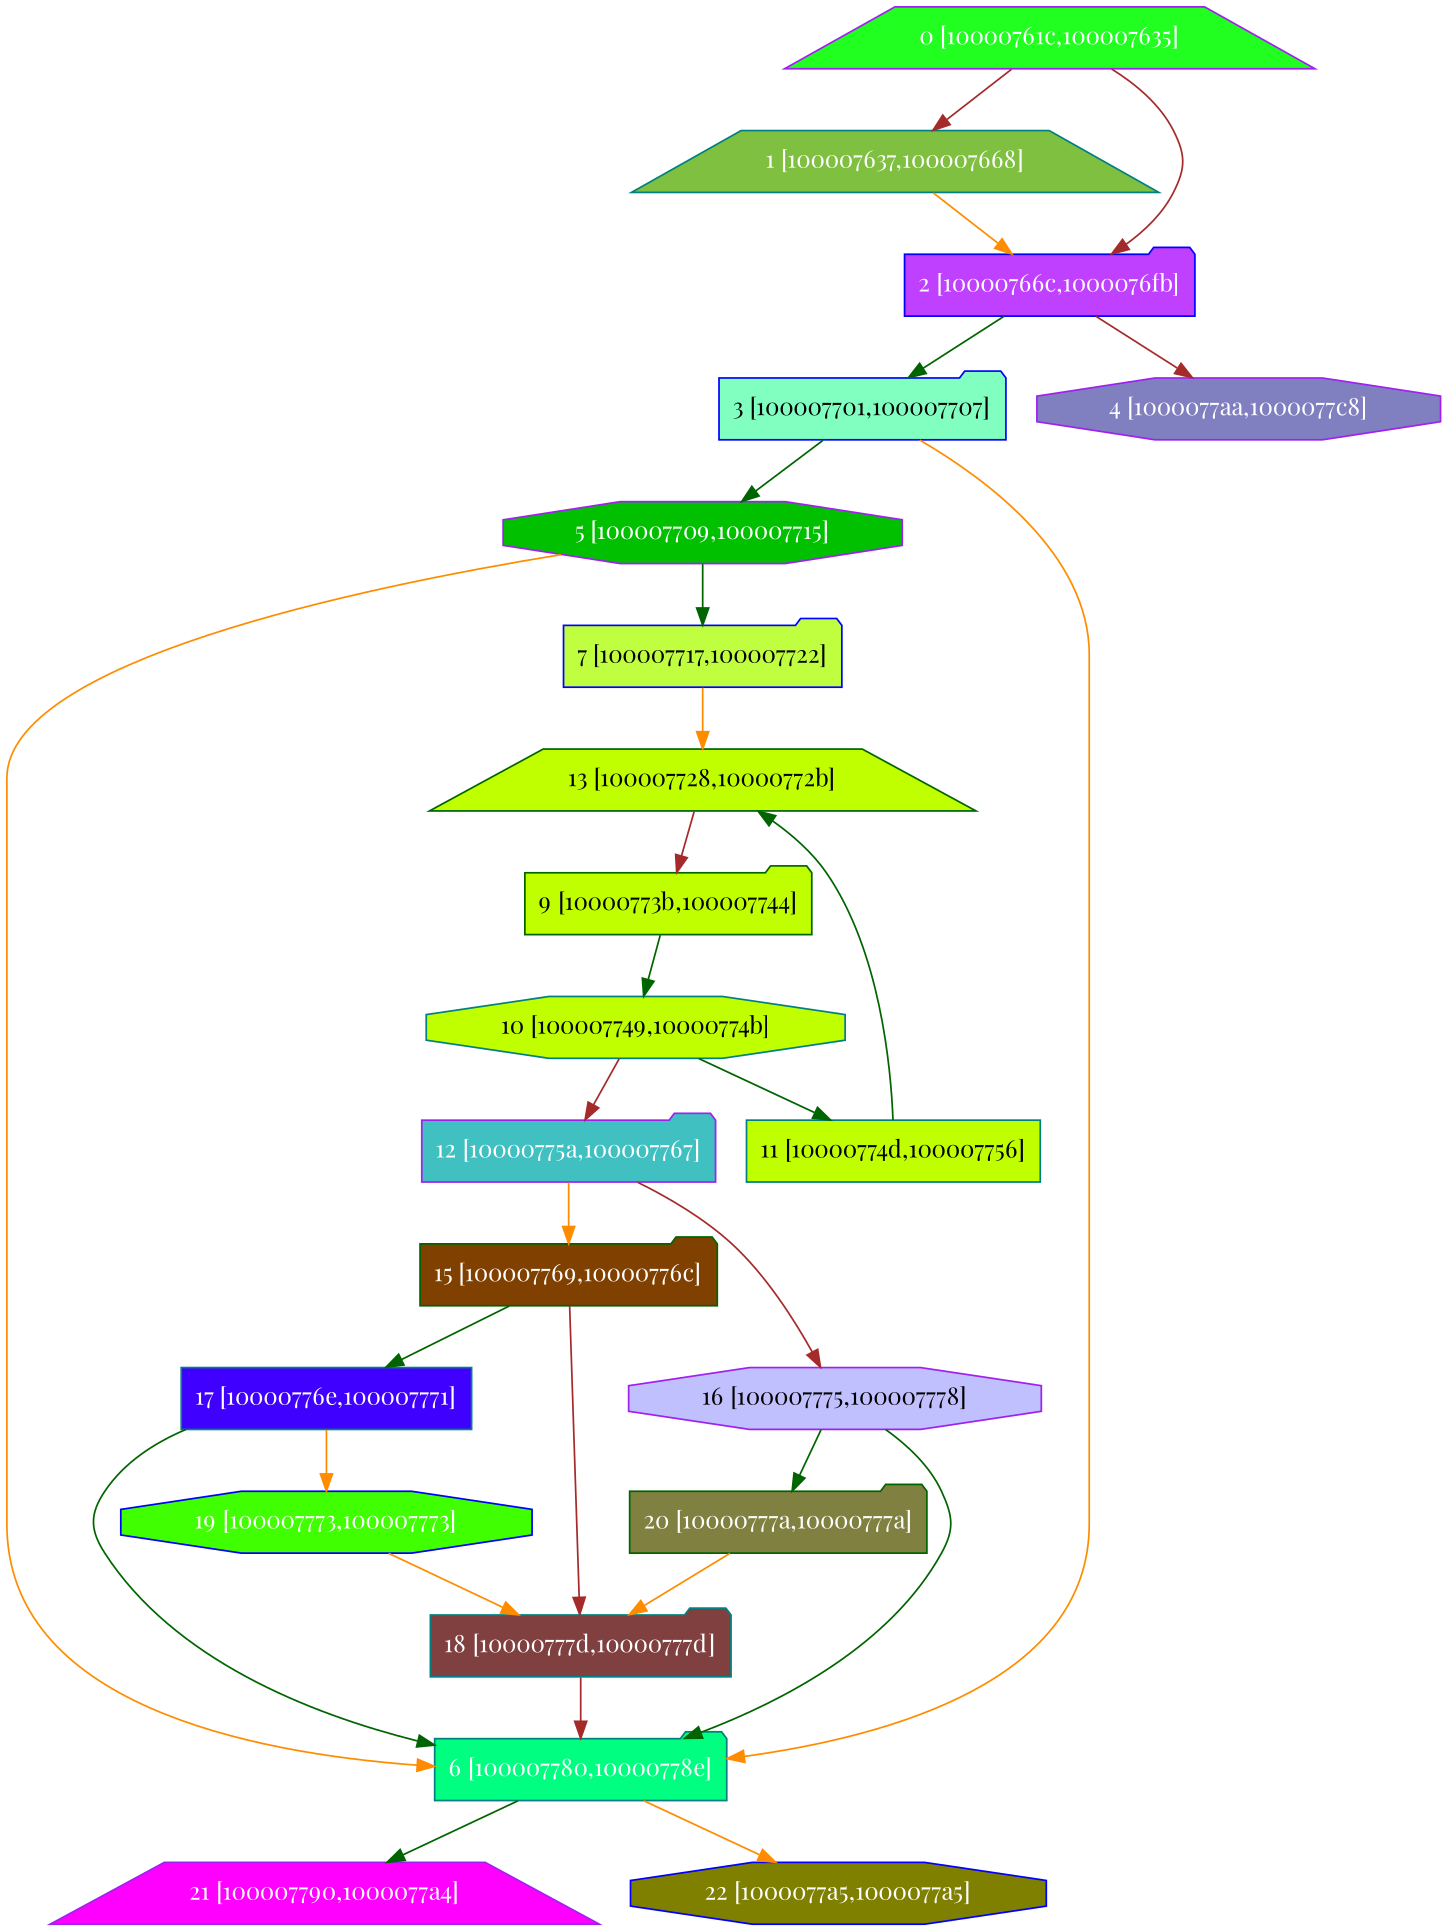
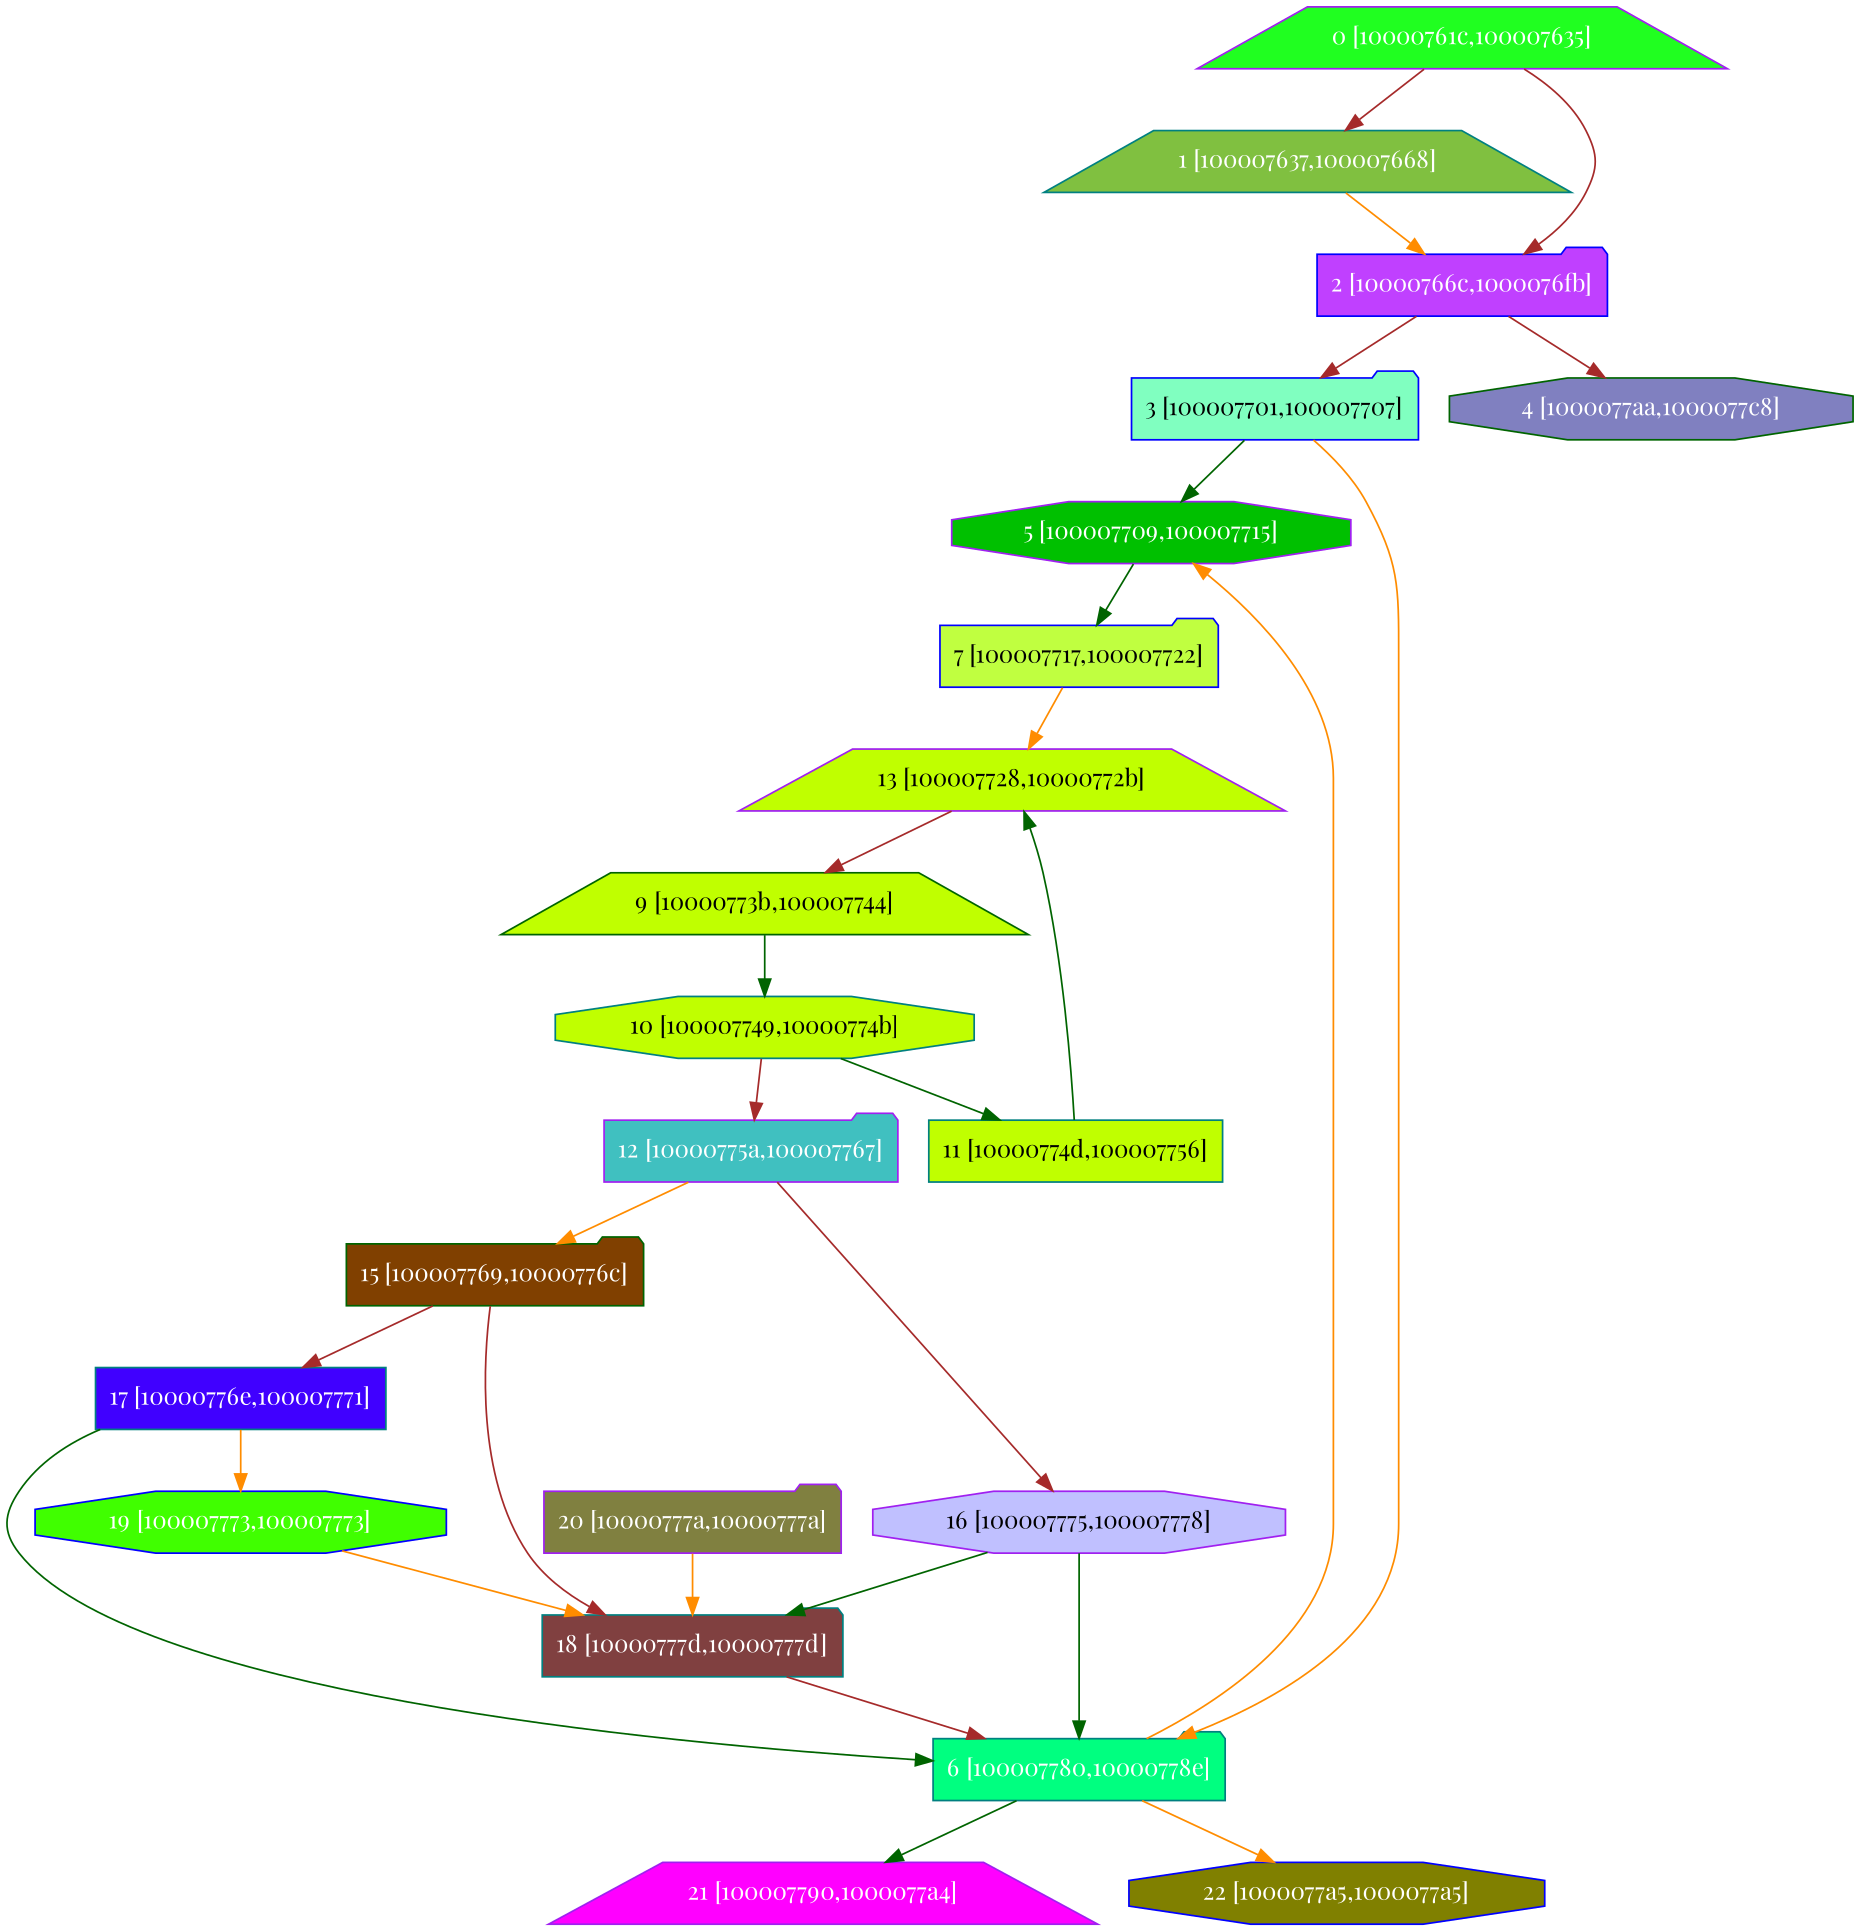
(964, 342) -> (1376, 342)
(1239, 409) -> (1651, 409)
(703, 780) -> (1012, 780)
(668, 904) -> (765, 904)
(7, 1102) -> (1333, 1177)
(455, 1333) -> (376, 1333)
(810, 1453) -> (896, 1581)
(778, 1522) -> (693, 1522)
